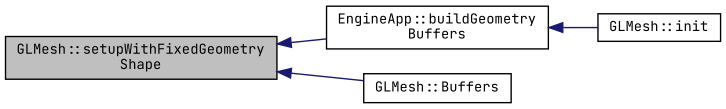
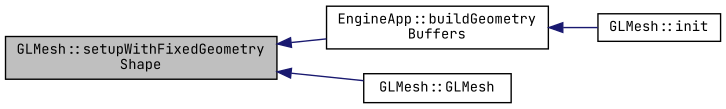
(437, 88) -> (437, 88)
